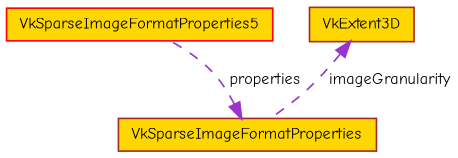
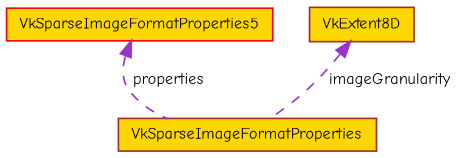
(362, 24) -> (362, 24)
(207, 67) -> (134, 96)
